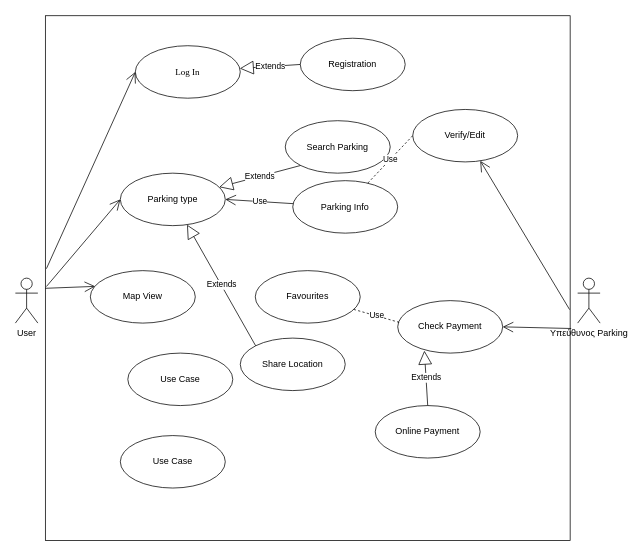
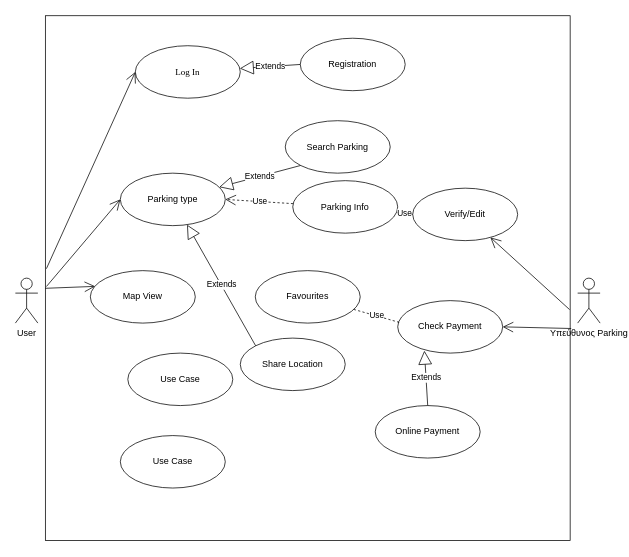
(465, 135) -> (465, 214)
(279, 202) -> (279, 202)
